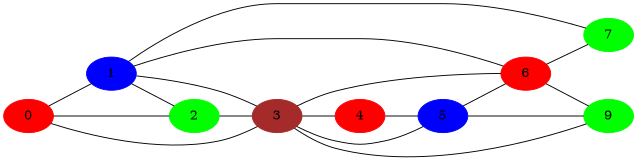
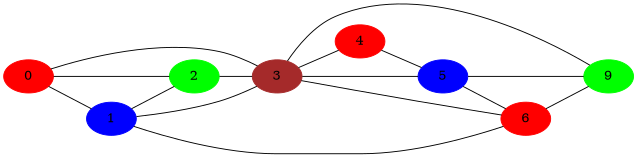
(609, 35) -> none
